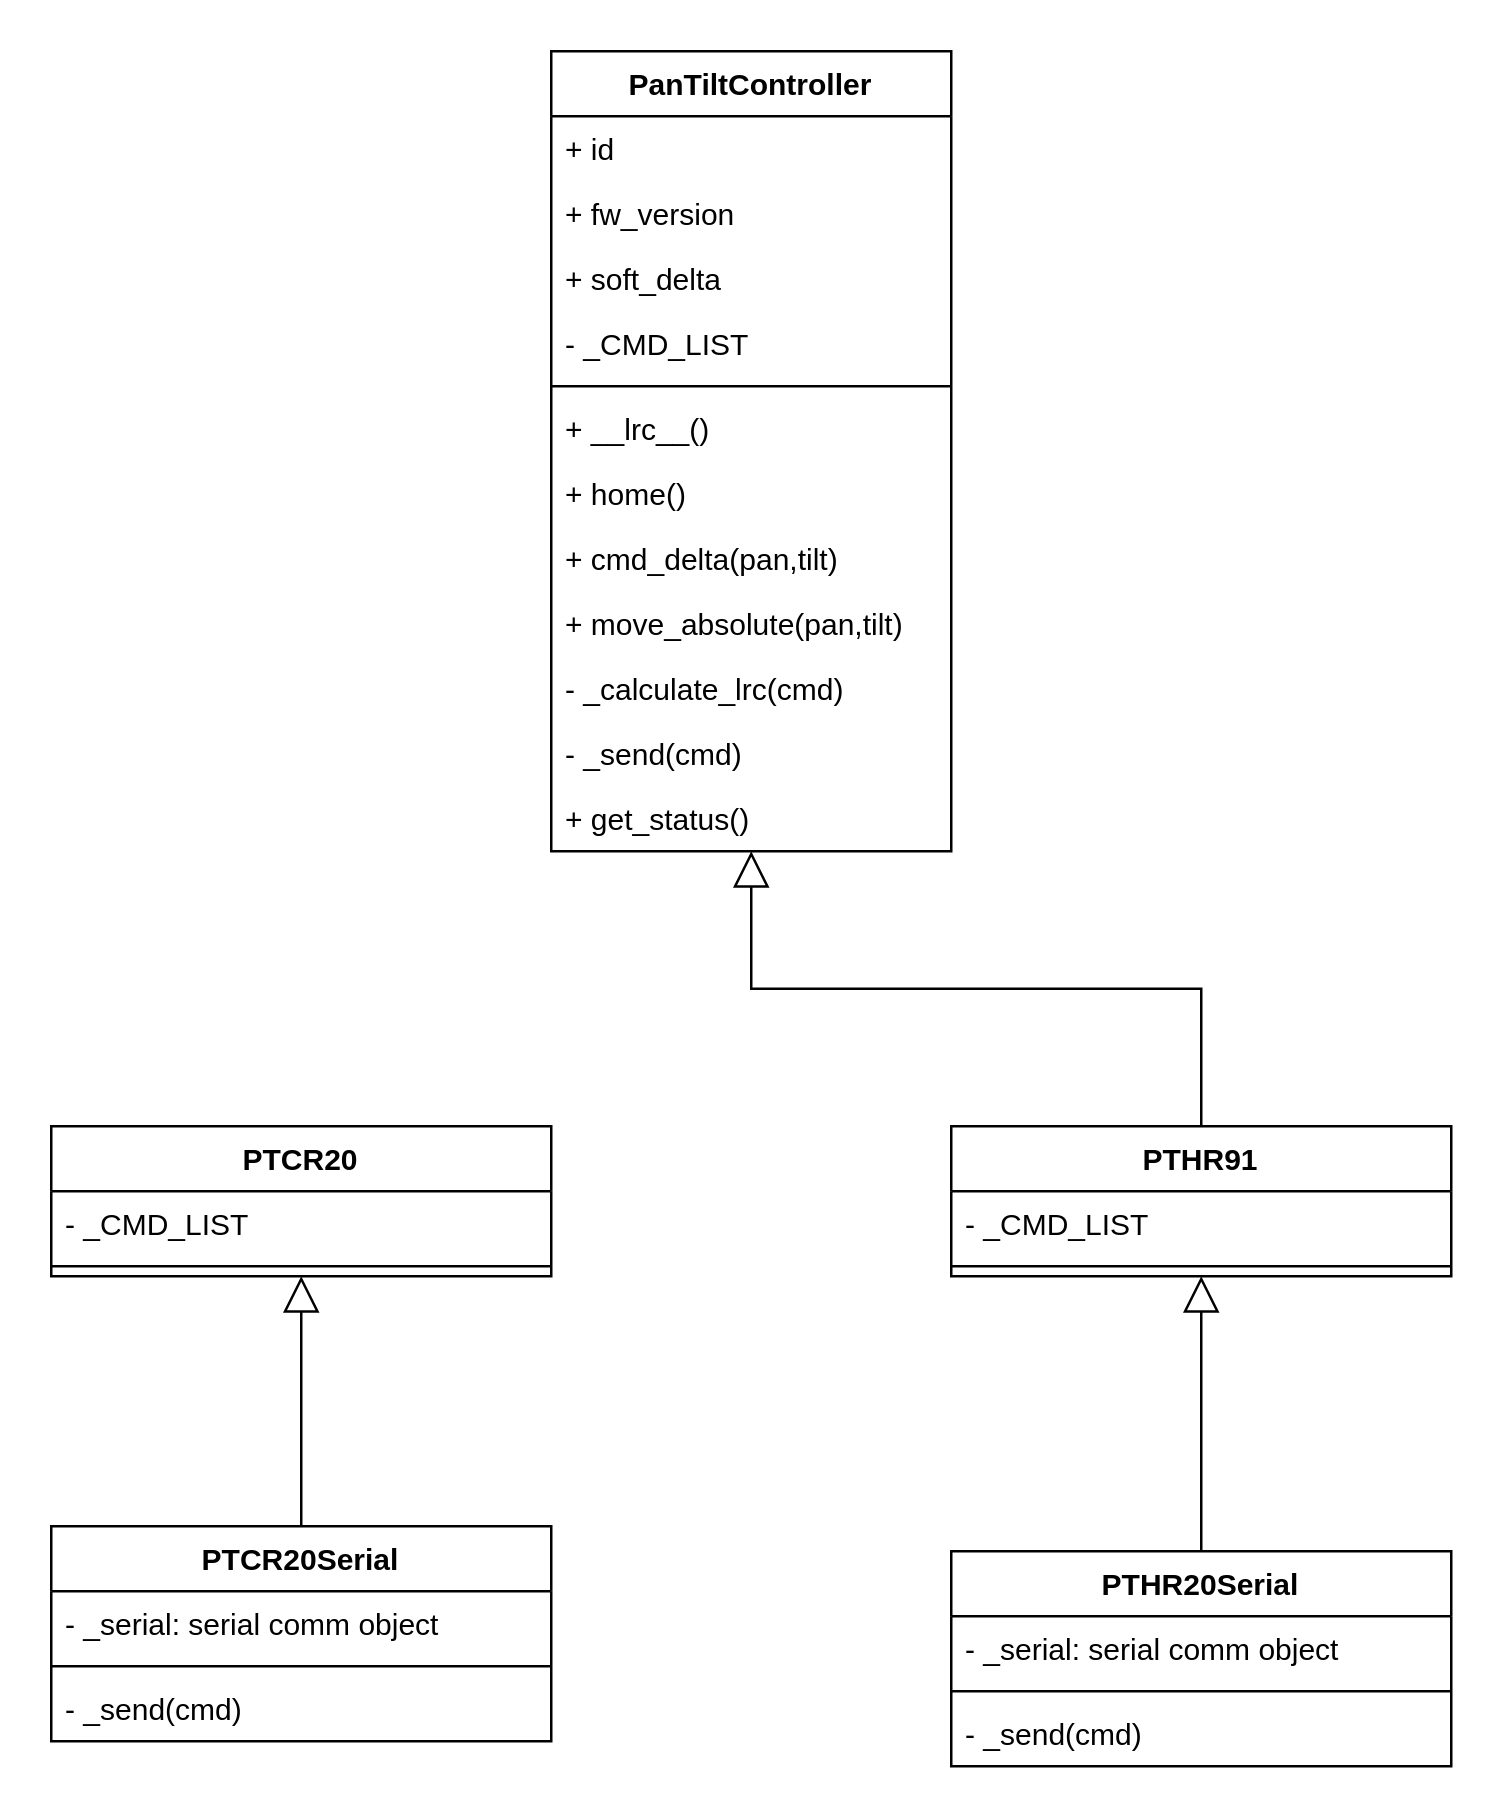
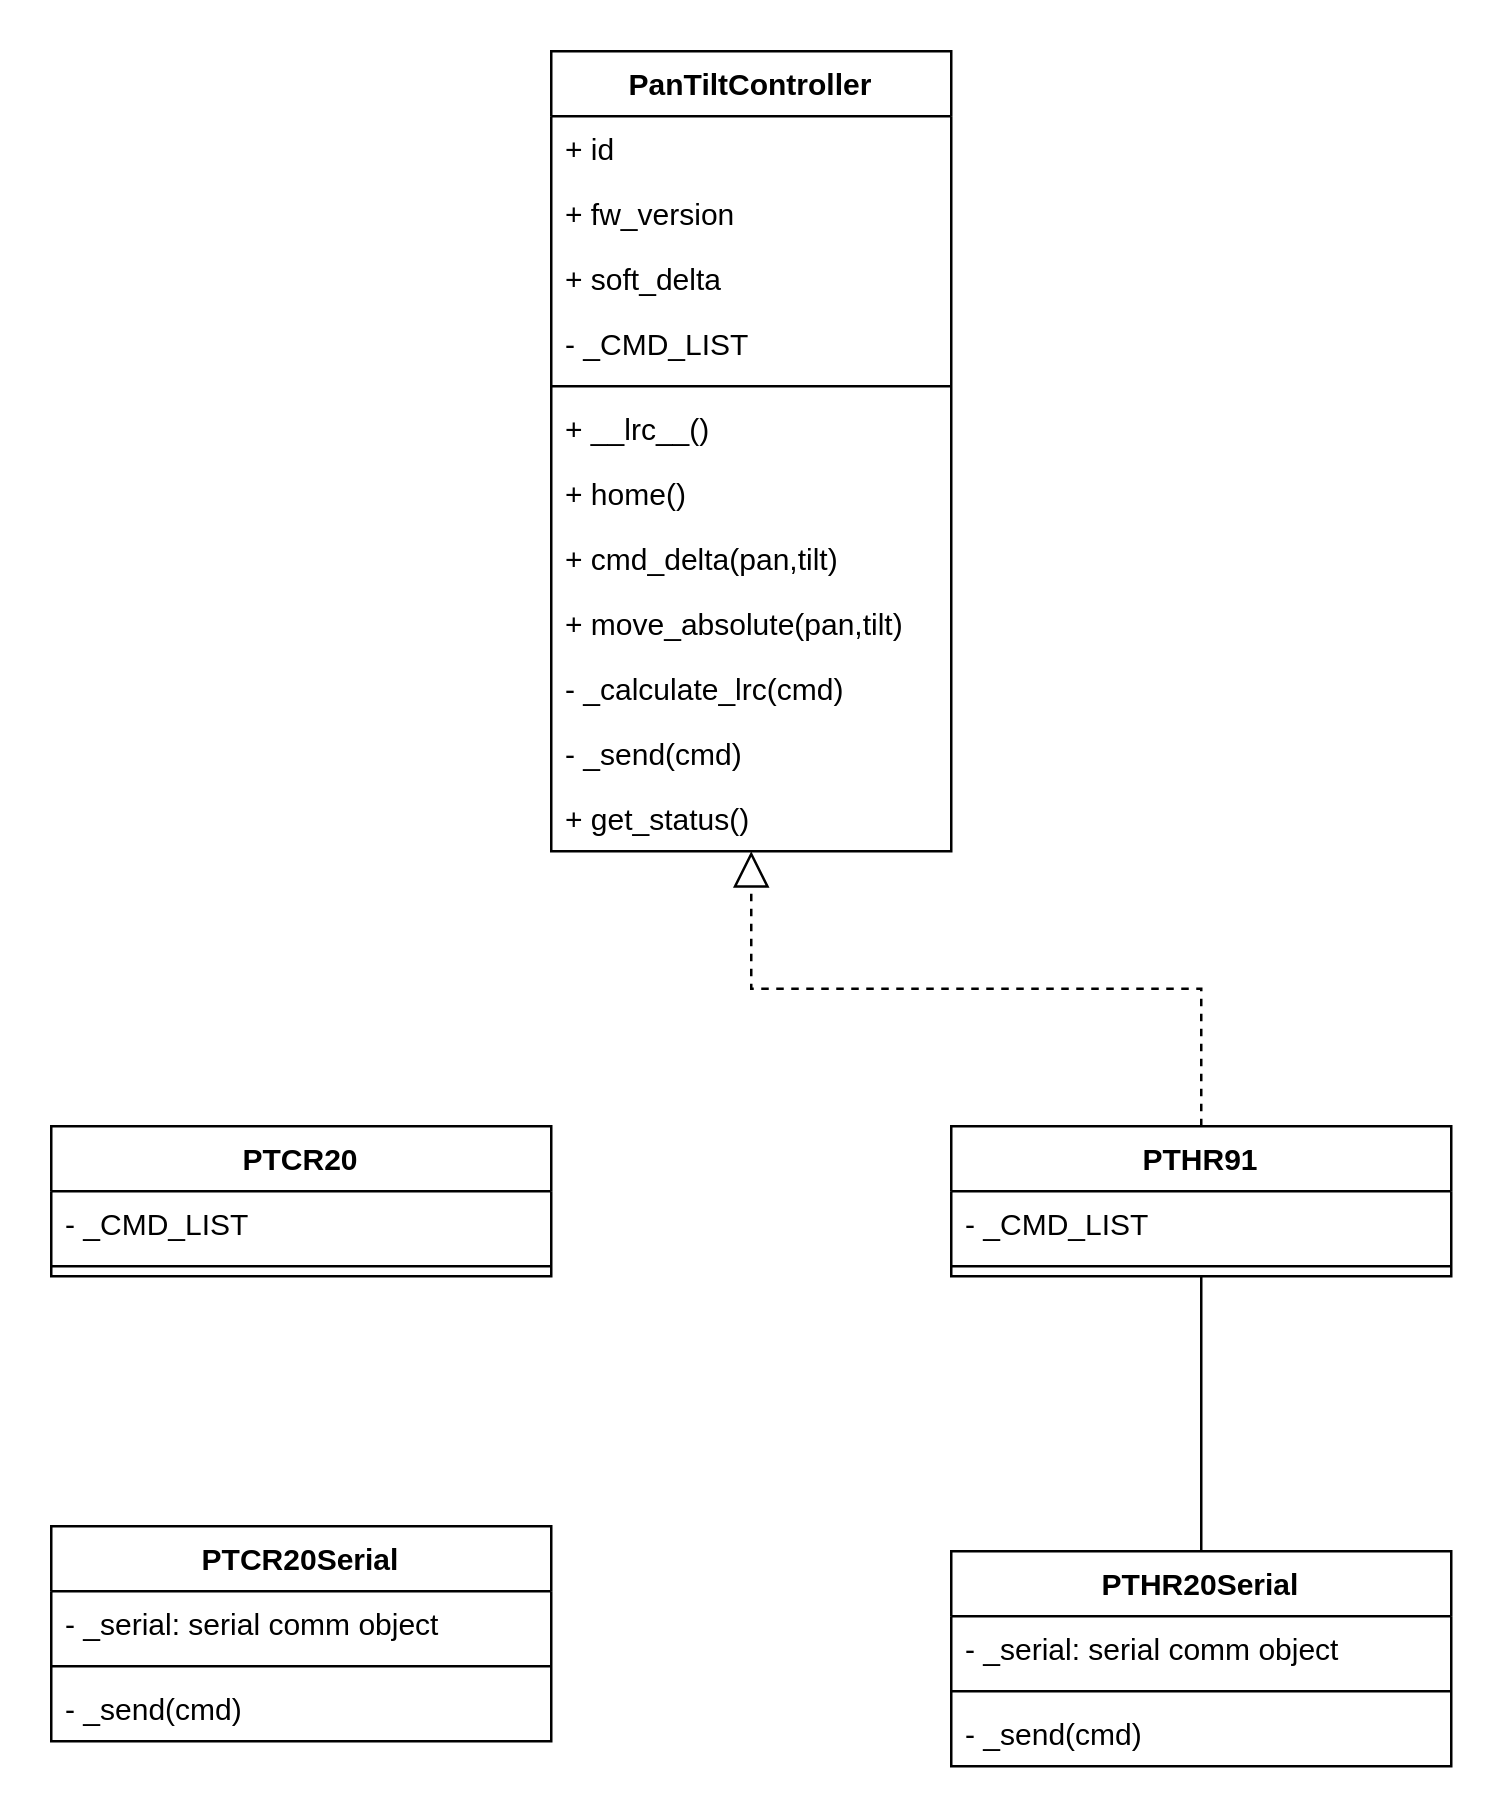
(992, 989) -> (992, 989)
(1201, 1313) -> (1201, 1298)
(301, 1419) -> none
